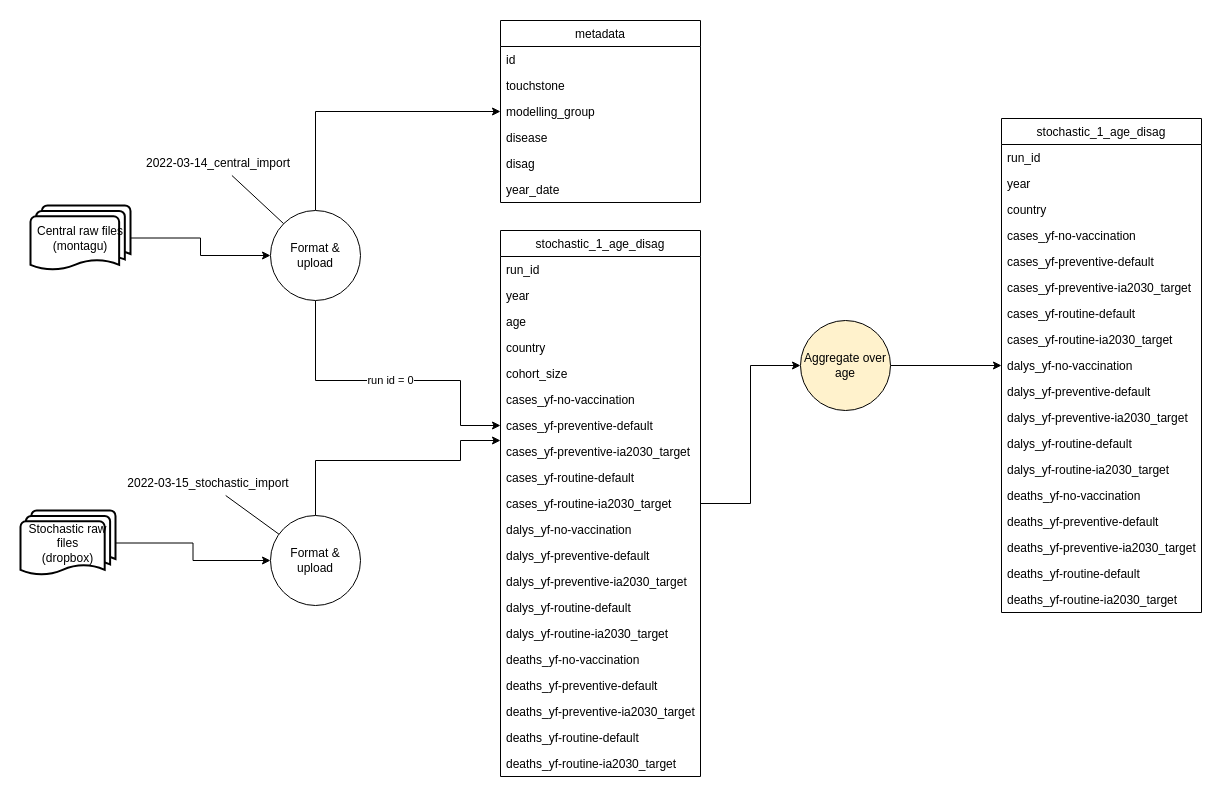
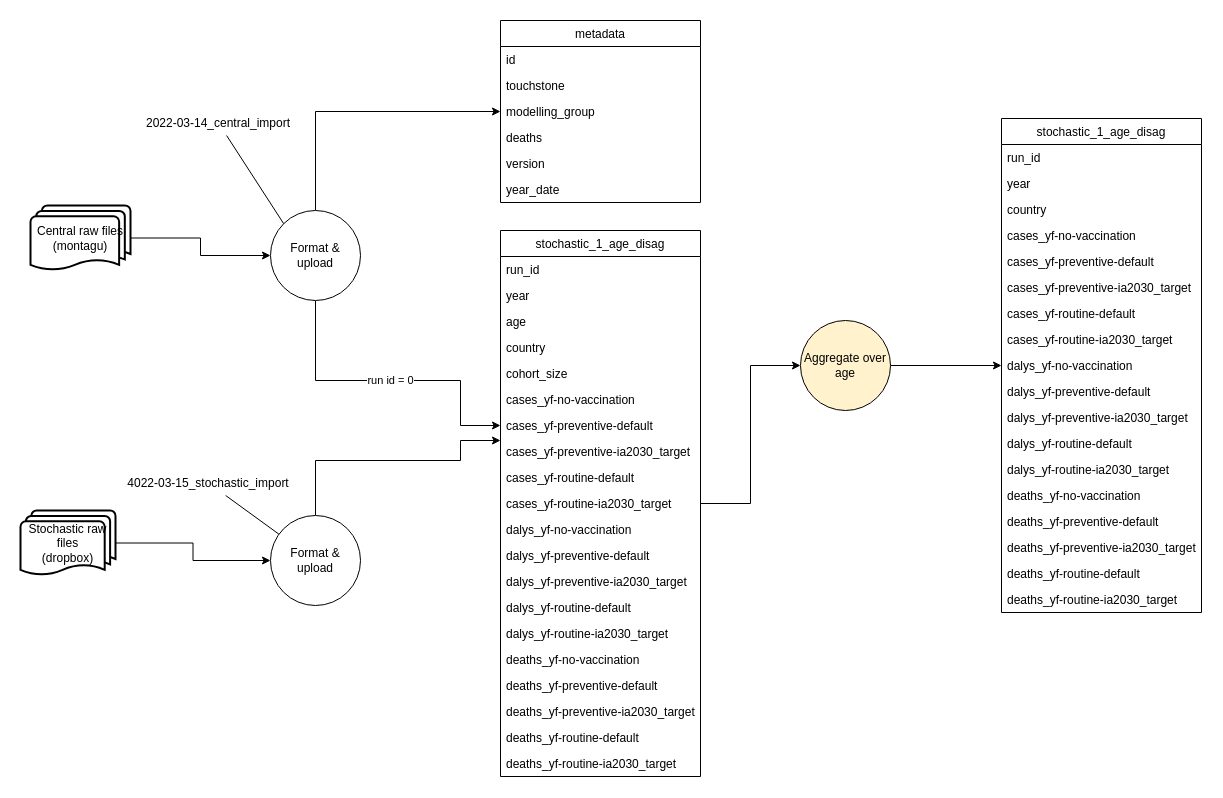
(528, 138) -> (526, 138)
(219, 163) -> (219, 123)
(521, 164) -> (528, 164)
(209, 484) -> (209, 484)
